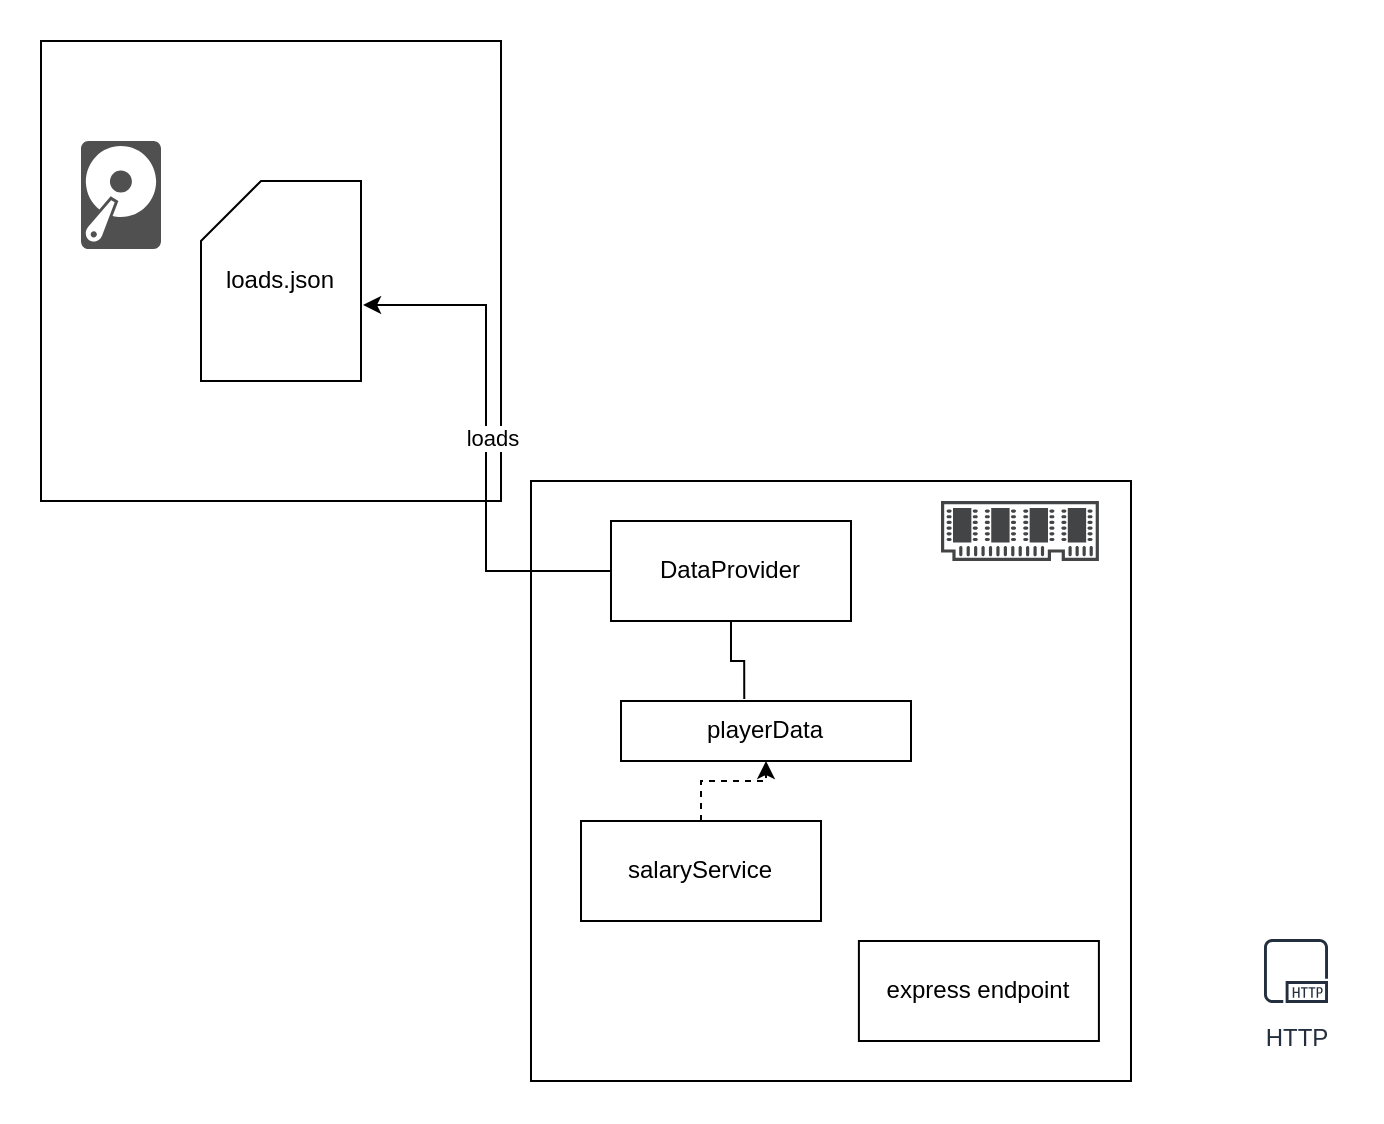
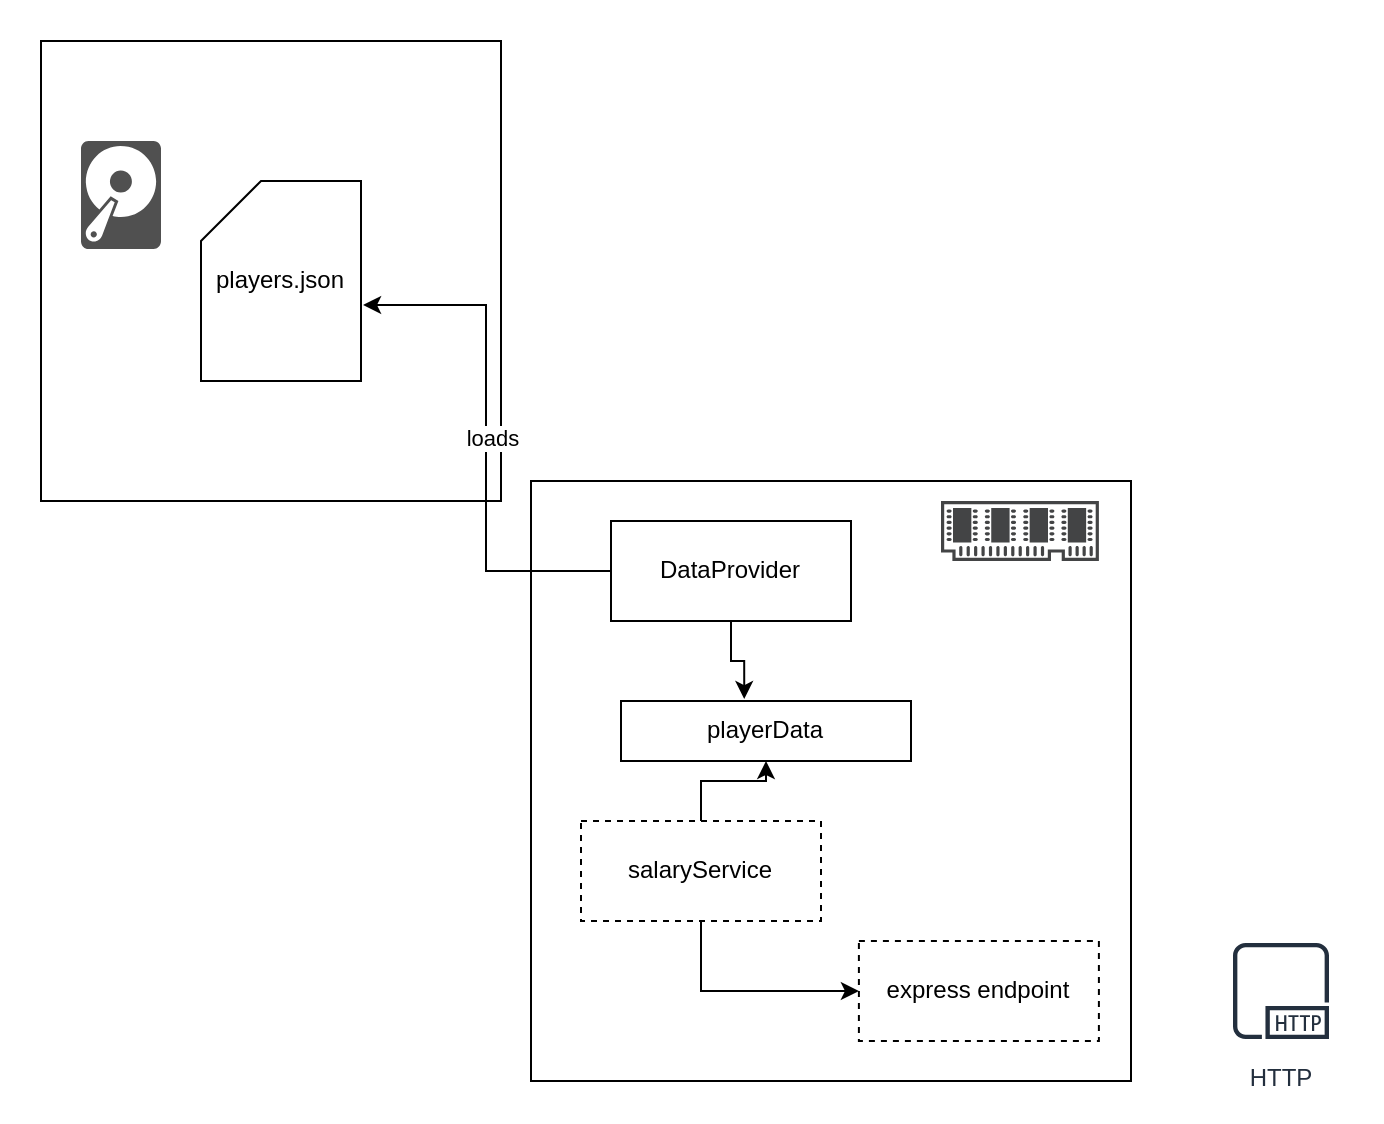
(281, 281) -> (281, 281)
(744, 690) -> (744, 684)
(716, 781) -> (716, 781)
(701, 871) -> (701, 871)
(1296, 971) -> (1281, 991)
none -> (738, 991)
(979, 991) -> (979, 991)
